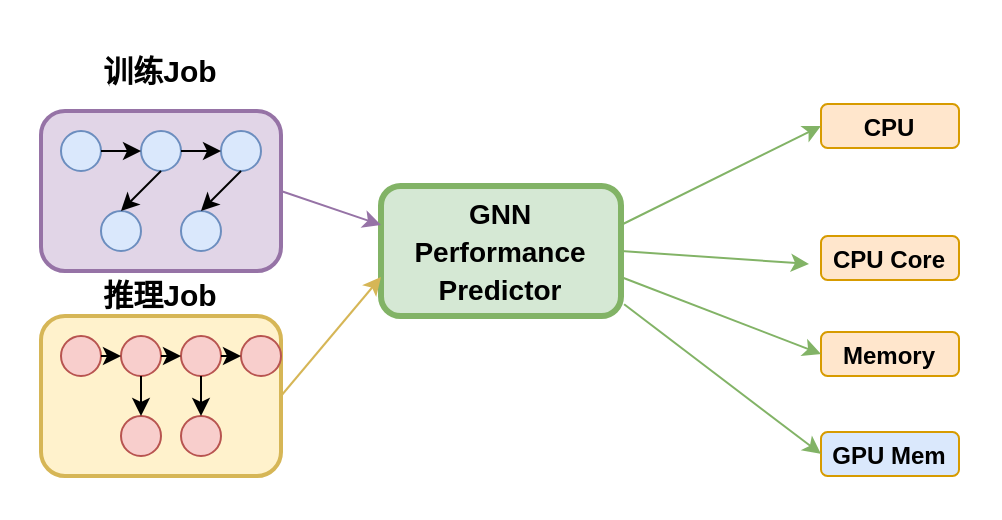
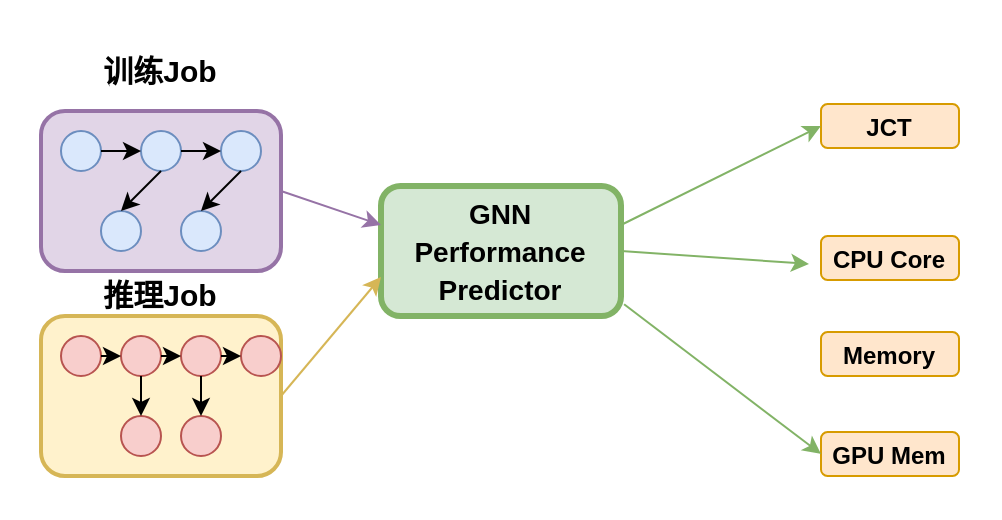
(890, 127) -> (890, 127)
(716, 313) -> none
(890, 454) -> (890, 454)
